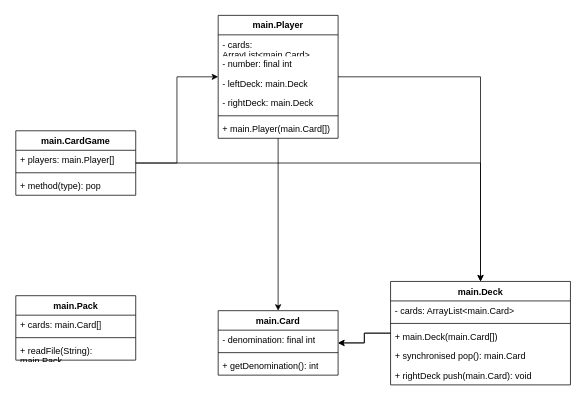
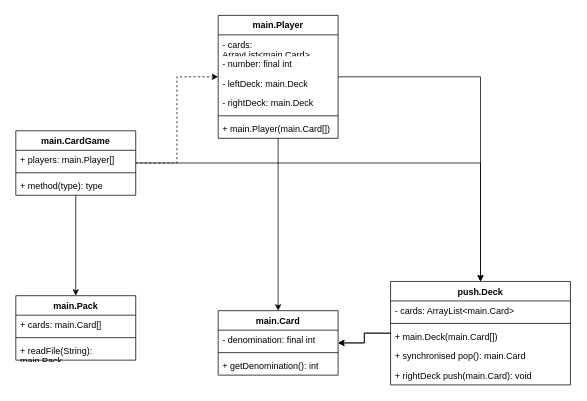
(177, 102) -> (177, 102)
(64, 187) -> (67, 187)
none -> (75, 244)
(480, 292) -> (480, 292)
